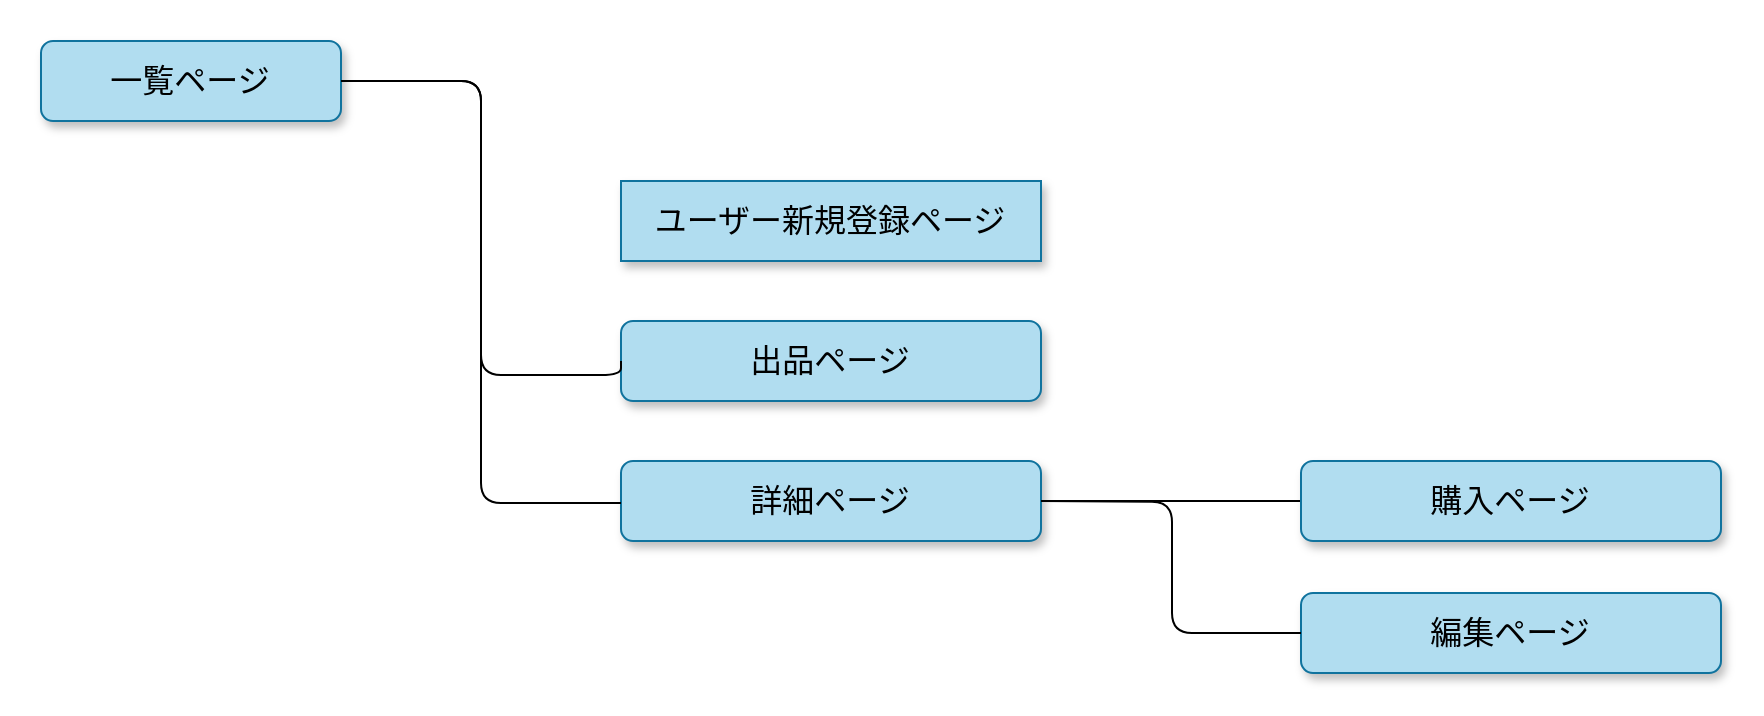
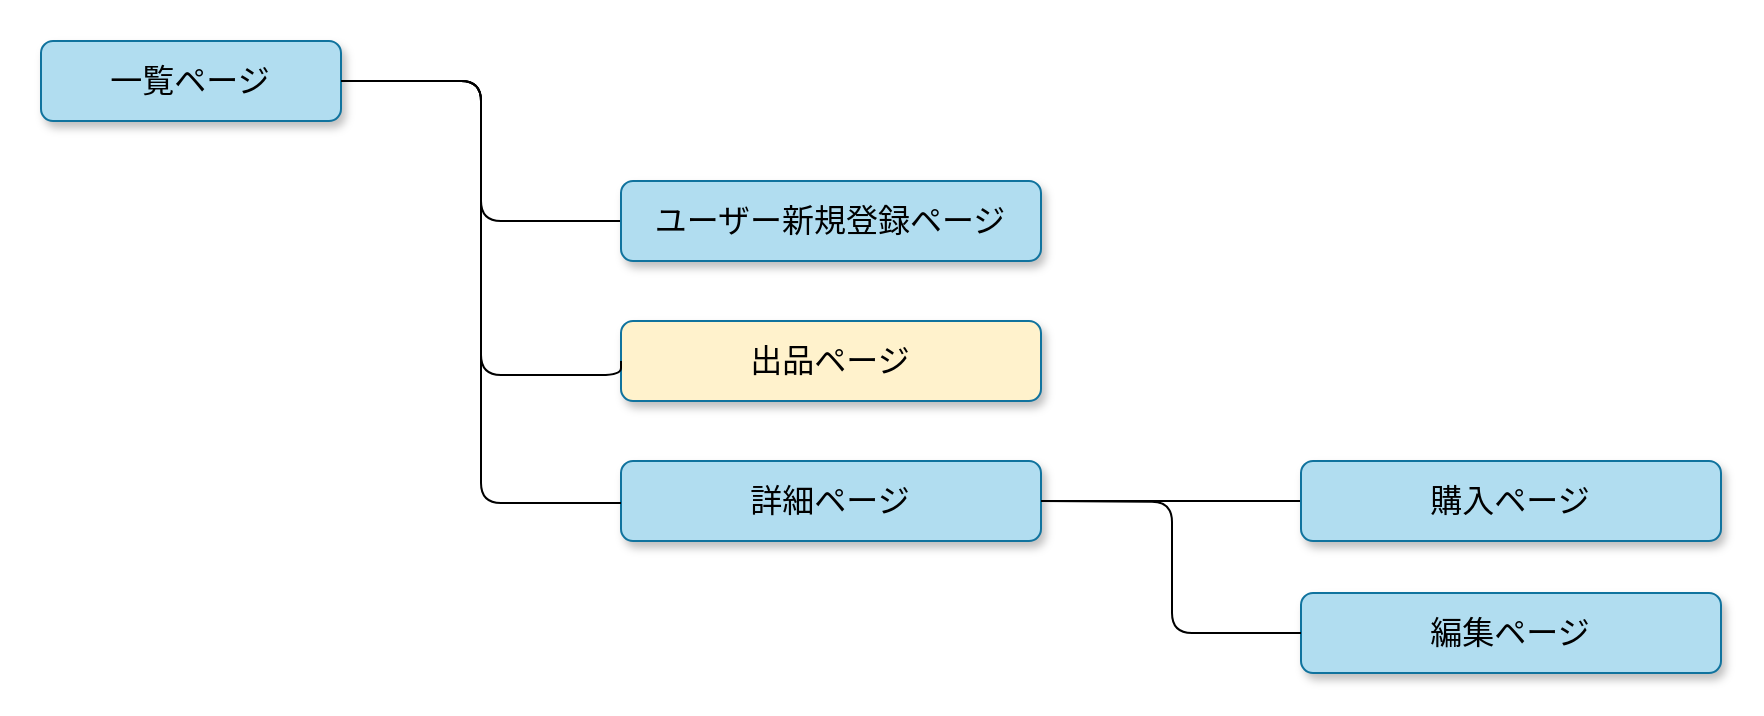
none -> (554, 221)
(831, 221) -> (831, 221)
(831, 361) -> (831, 361)
